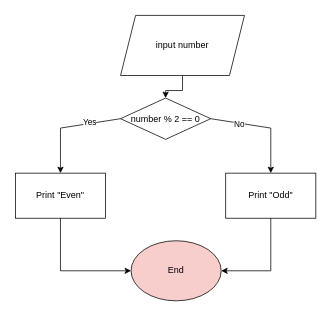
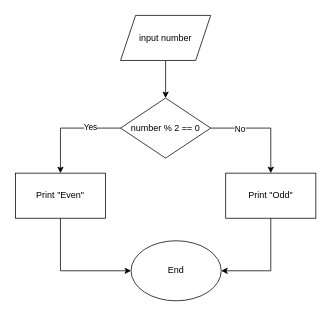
(182, 45) -> (165, 38)
(165, 119) -> (165, 128)
(176, 270) -> (176, 270)
